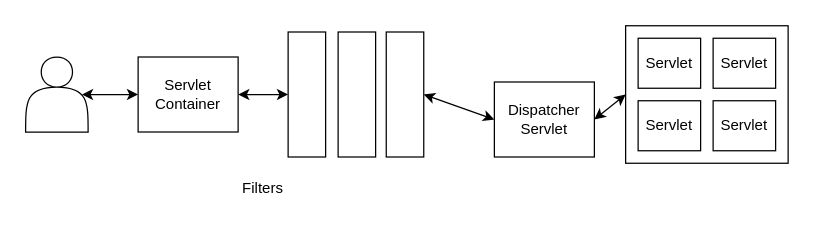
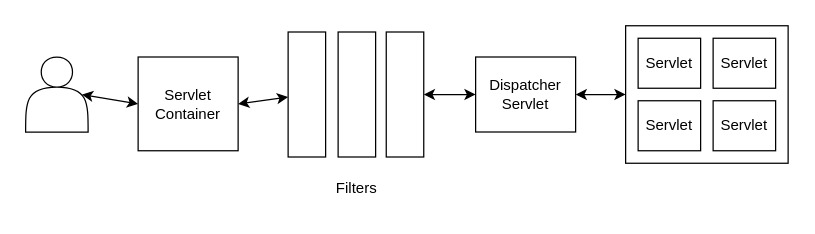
(188, 94) -> (188, 104)
(544, 119) -> (526, 94)
(263, 188) -> (357, 188)
